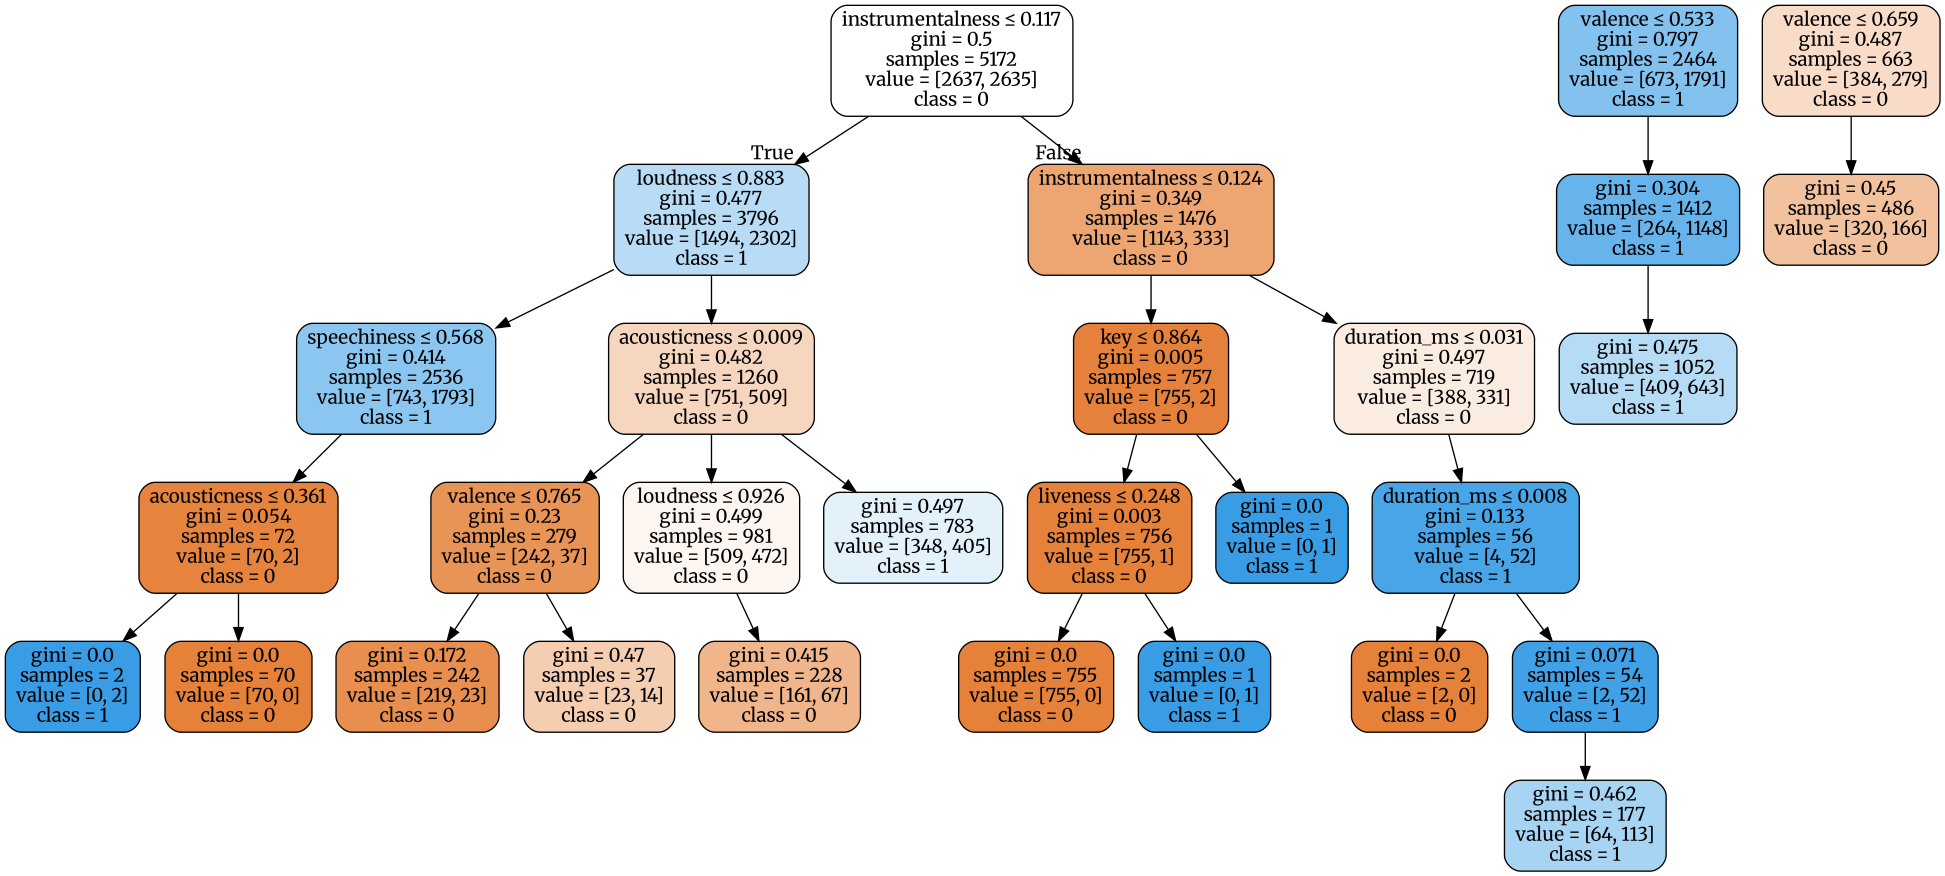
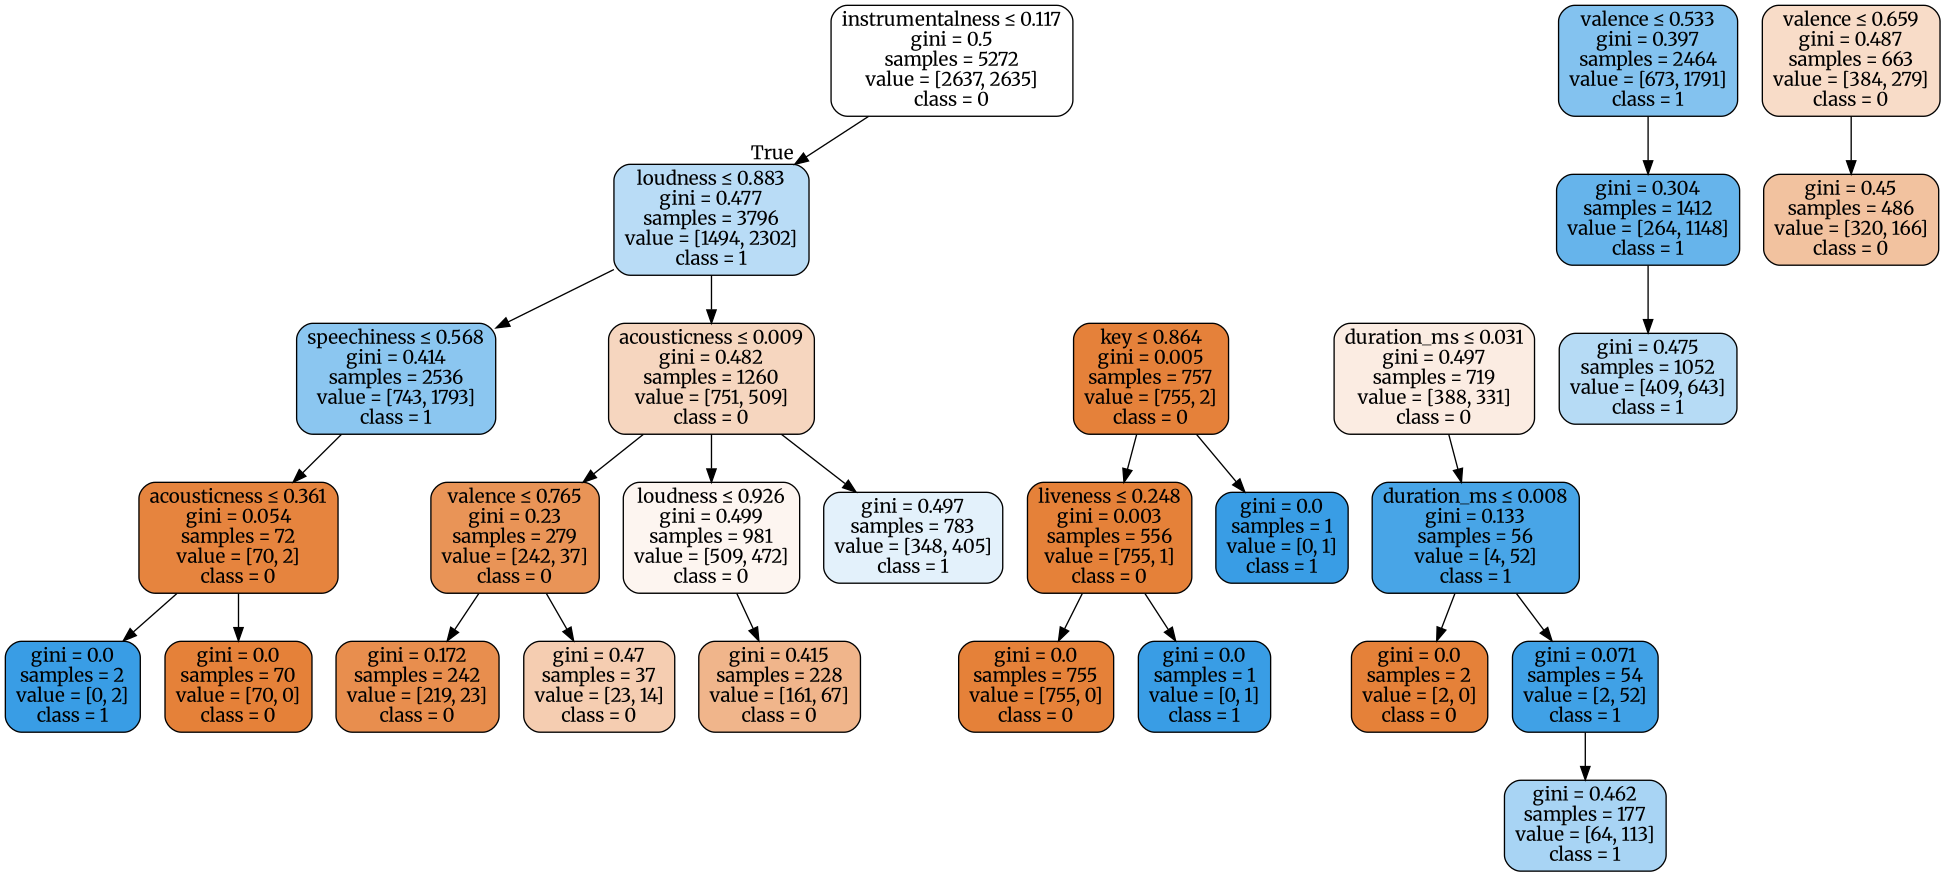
(1648, 40) -> (1648, 40)
(952, 60) -> (952, 60)
(1151, 220) -> none
(1110, 537) -> (1110, 537)
